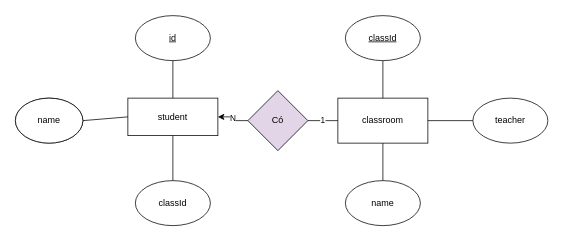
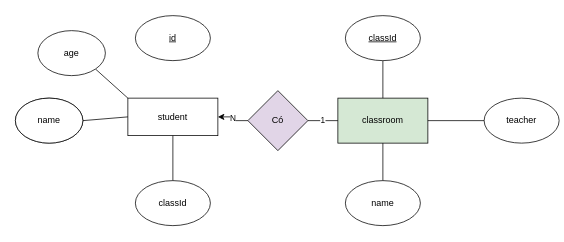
none -> (72, 53)
(173, 80) -> none
none -> (111, 83)
(383, 120) -> (383, 120)
(510, 120) -> (522, 120)
